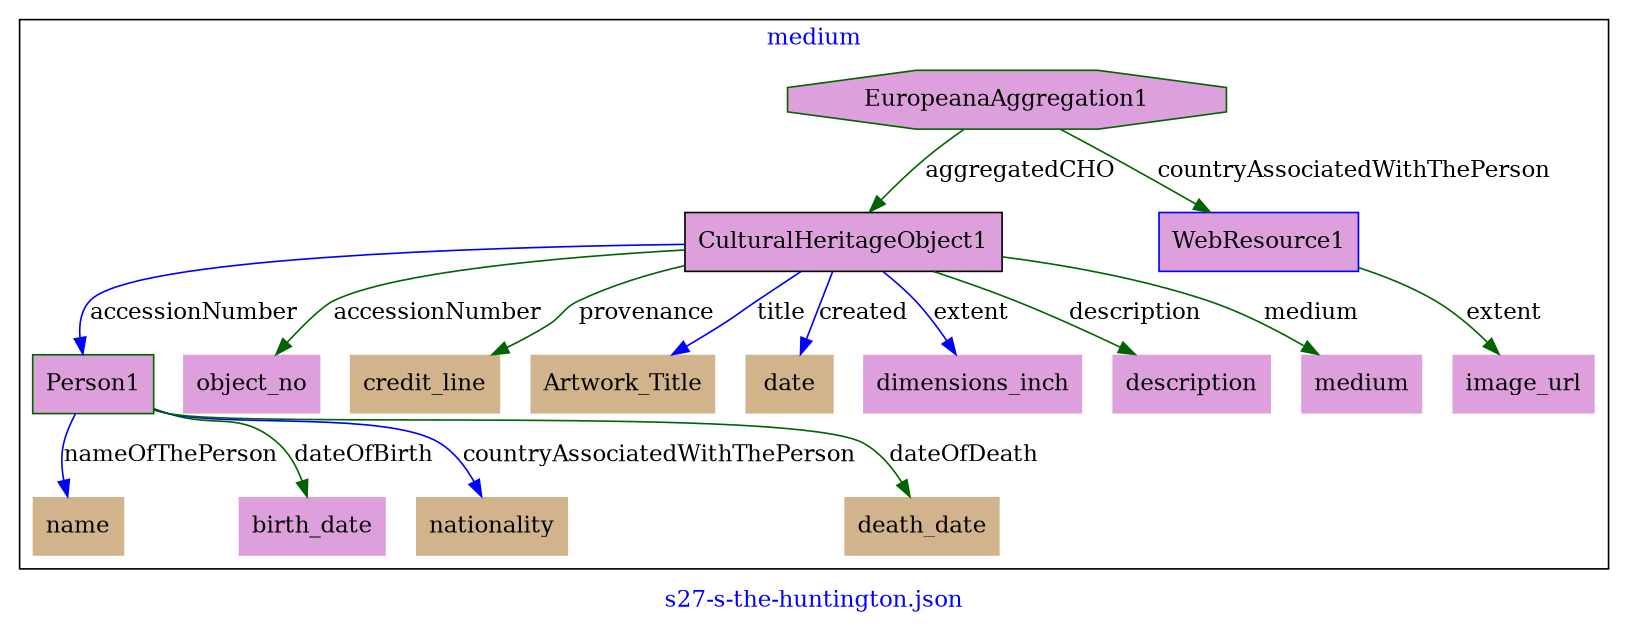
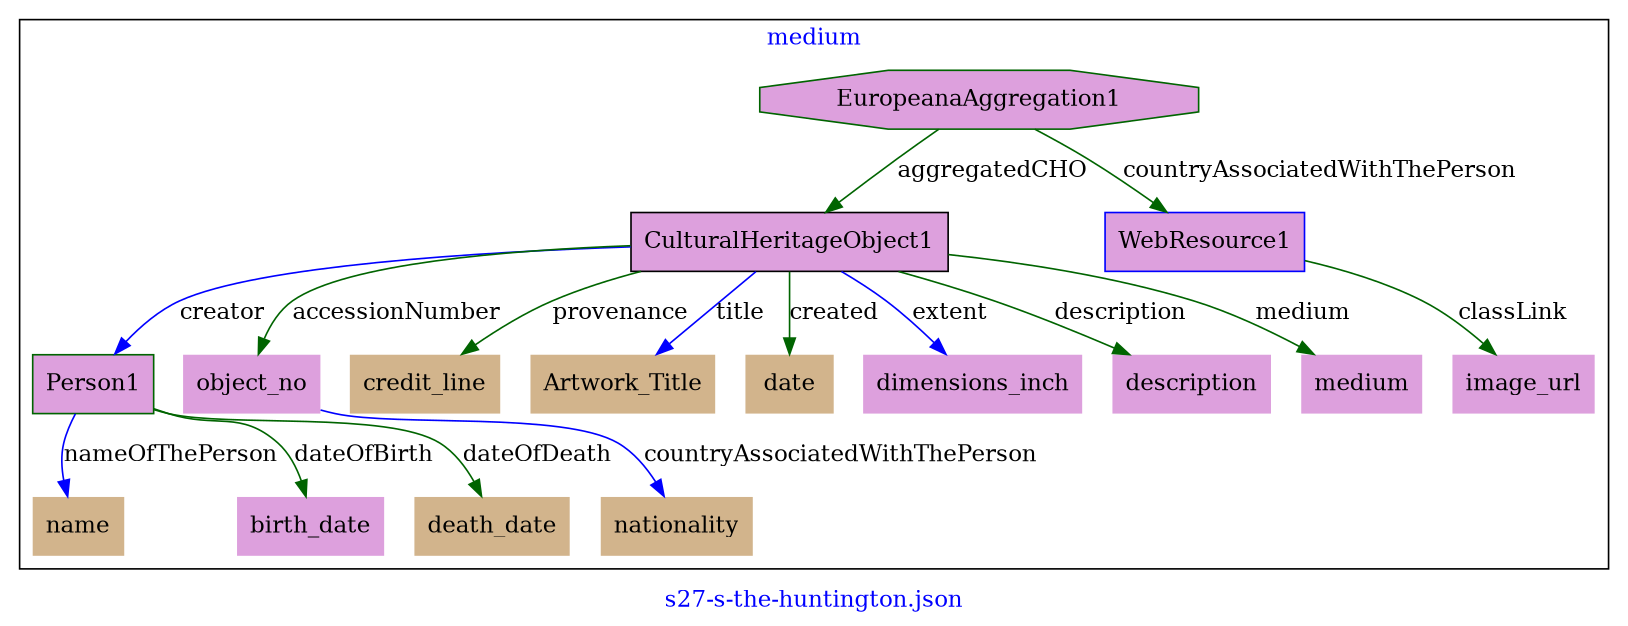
(820, 305) -> (790, 305)
(194, 313) -> (222, 313)
(1504, 313) -> (1513, 313)
(400, 430) -> (498, 422)
